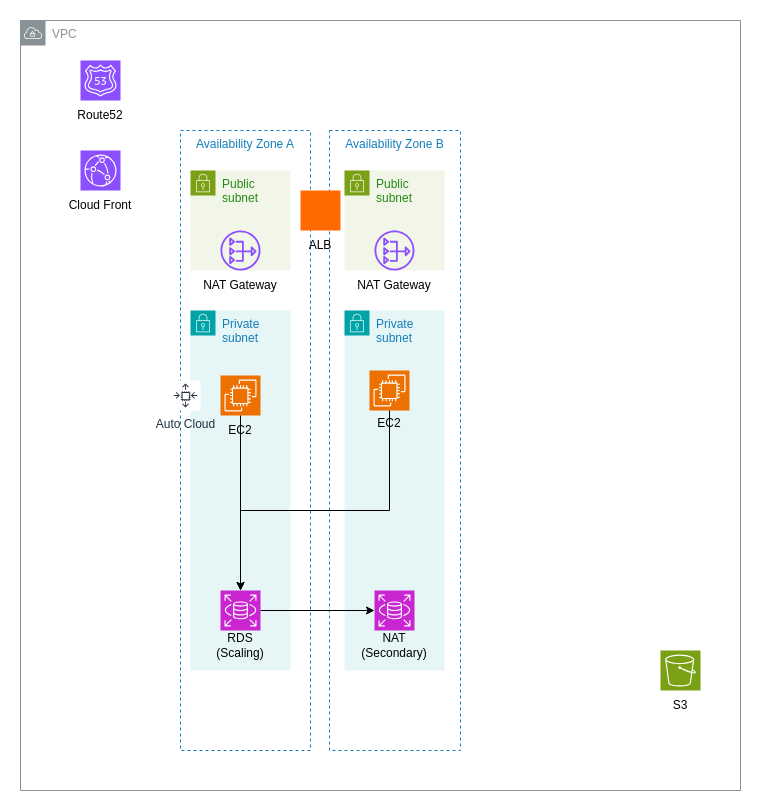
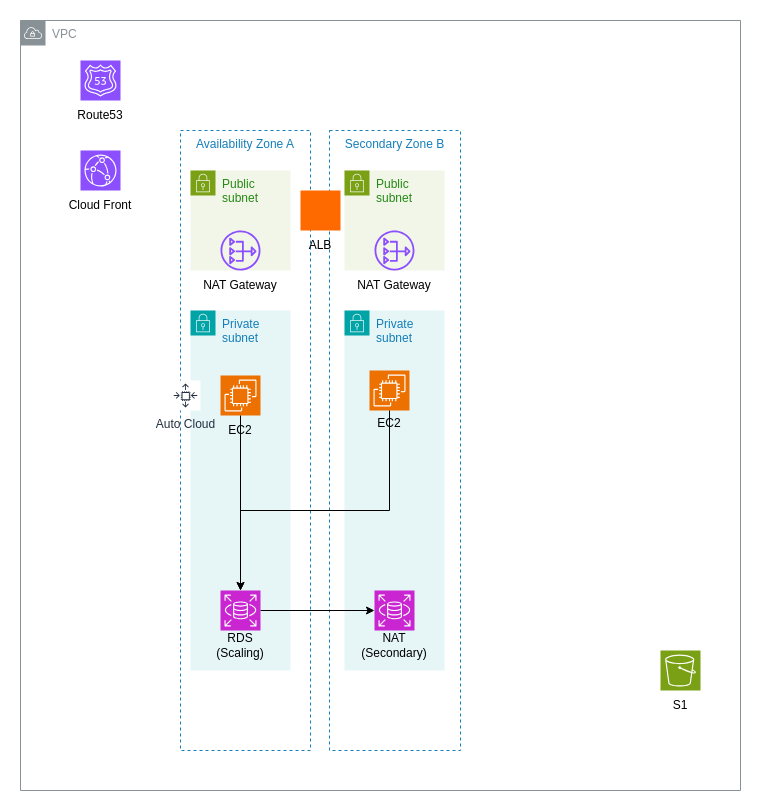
(101, 116) -> (101, 116)
(395, 145) -> (395, 145)
(681, 706) -> (681, 706)
